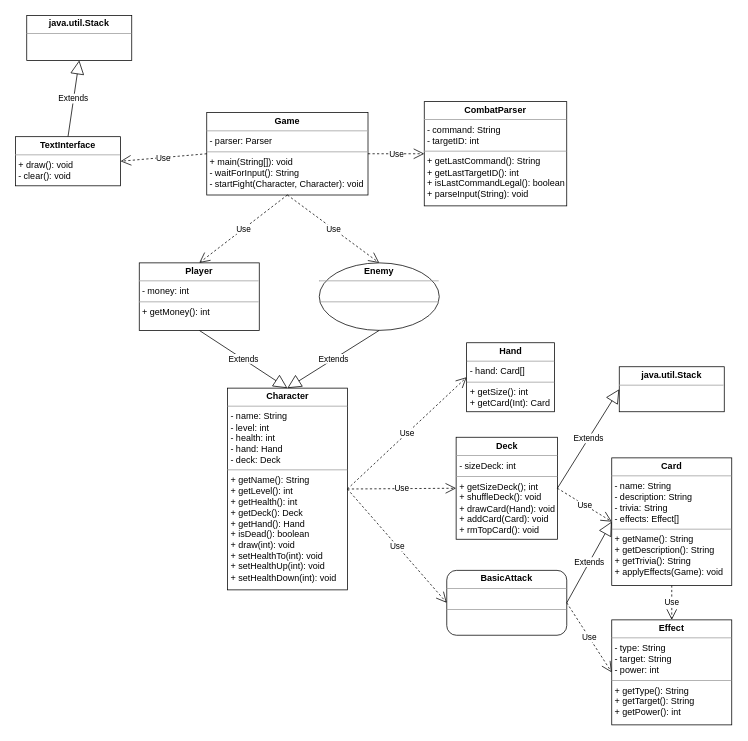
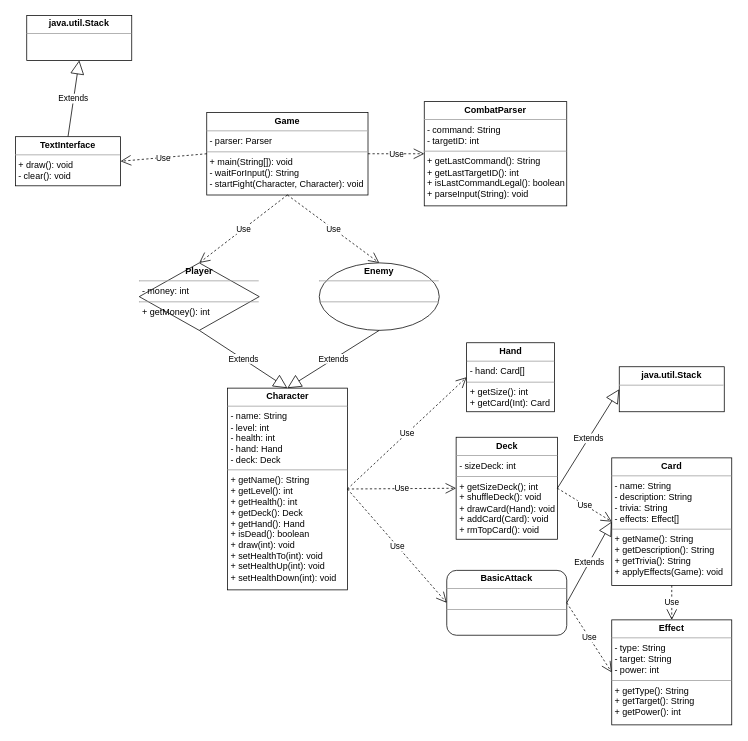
(199, 297) -> (199, 297)
